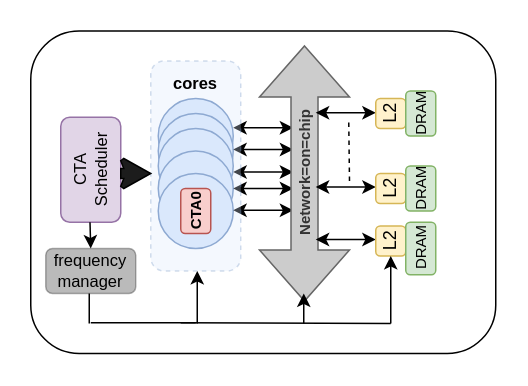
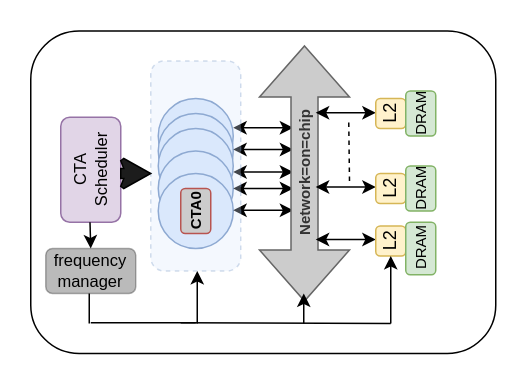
(196, 83) -> none
(196, 211) -> (196, 211)
